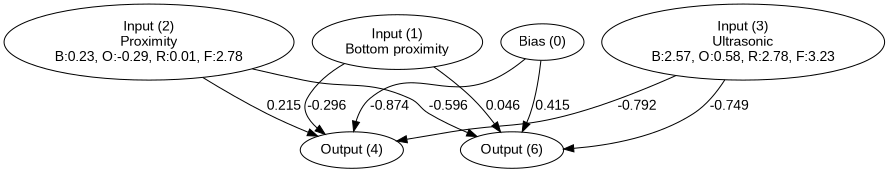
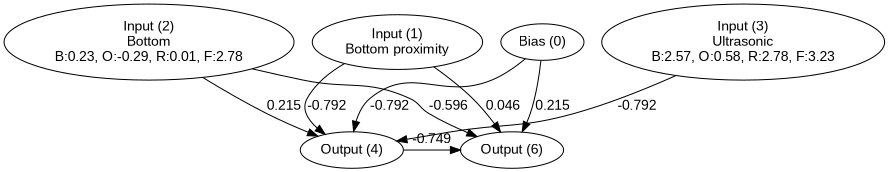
(149, 42) -> (149, 42)
(327, 106) -> (327, 106)
(390, 106) -> (390, 106)
(553, 106) -> (553, 106)
(658, 131) -> (427, 150)
